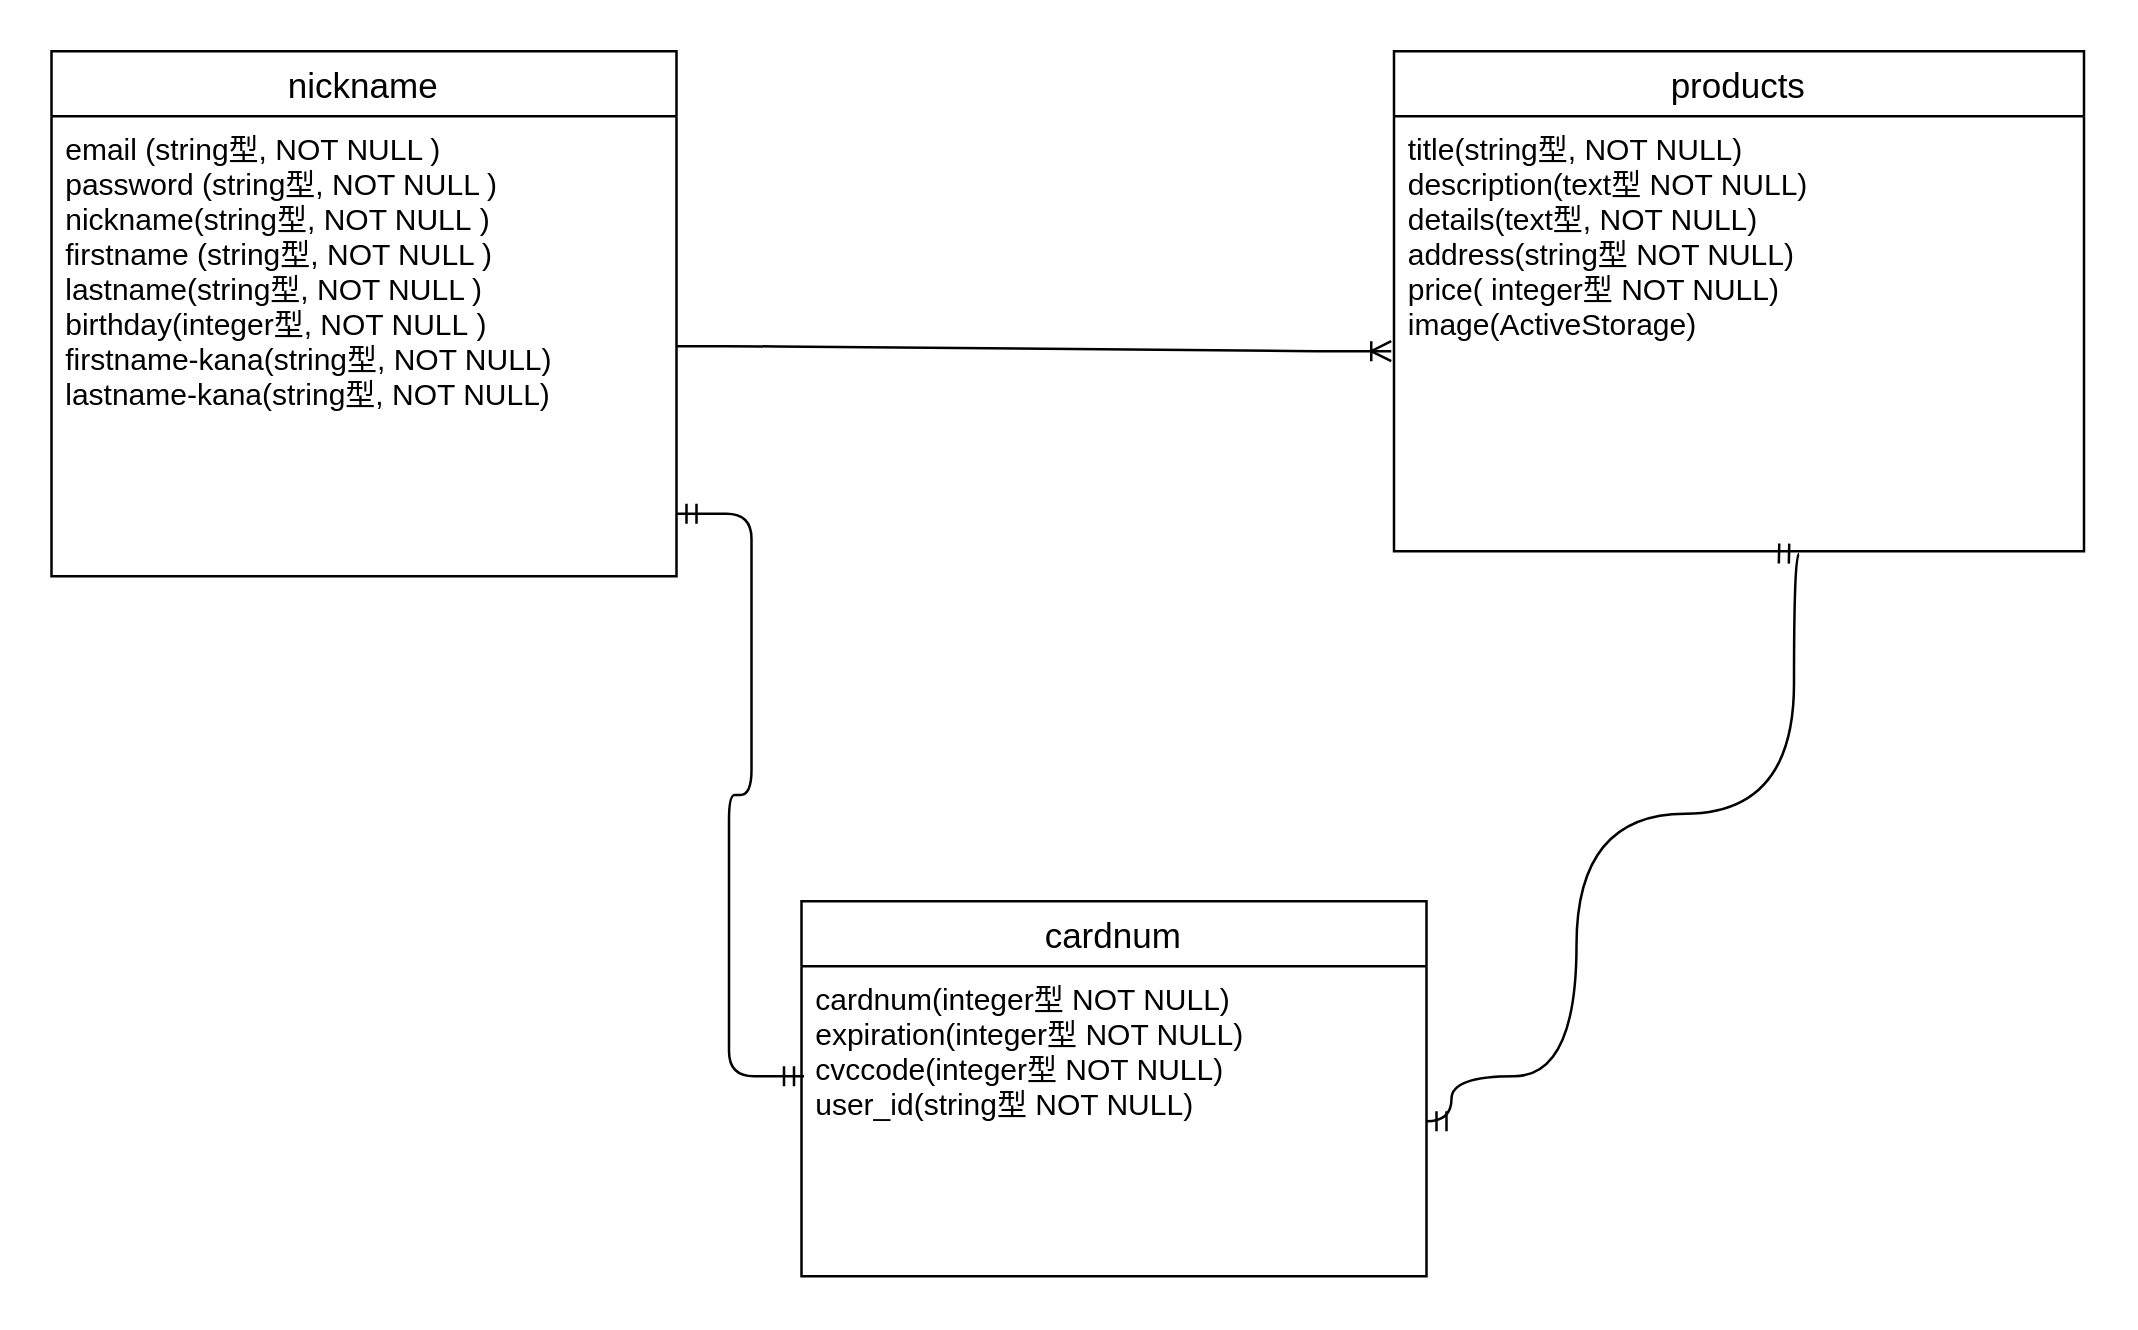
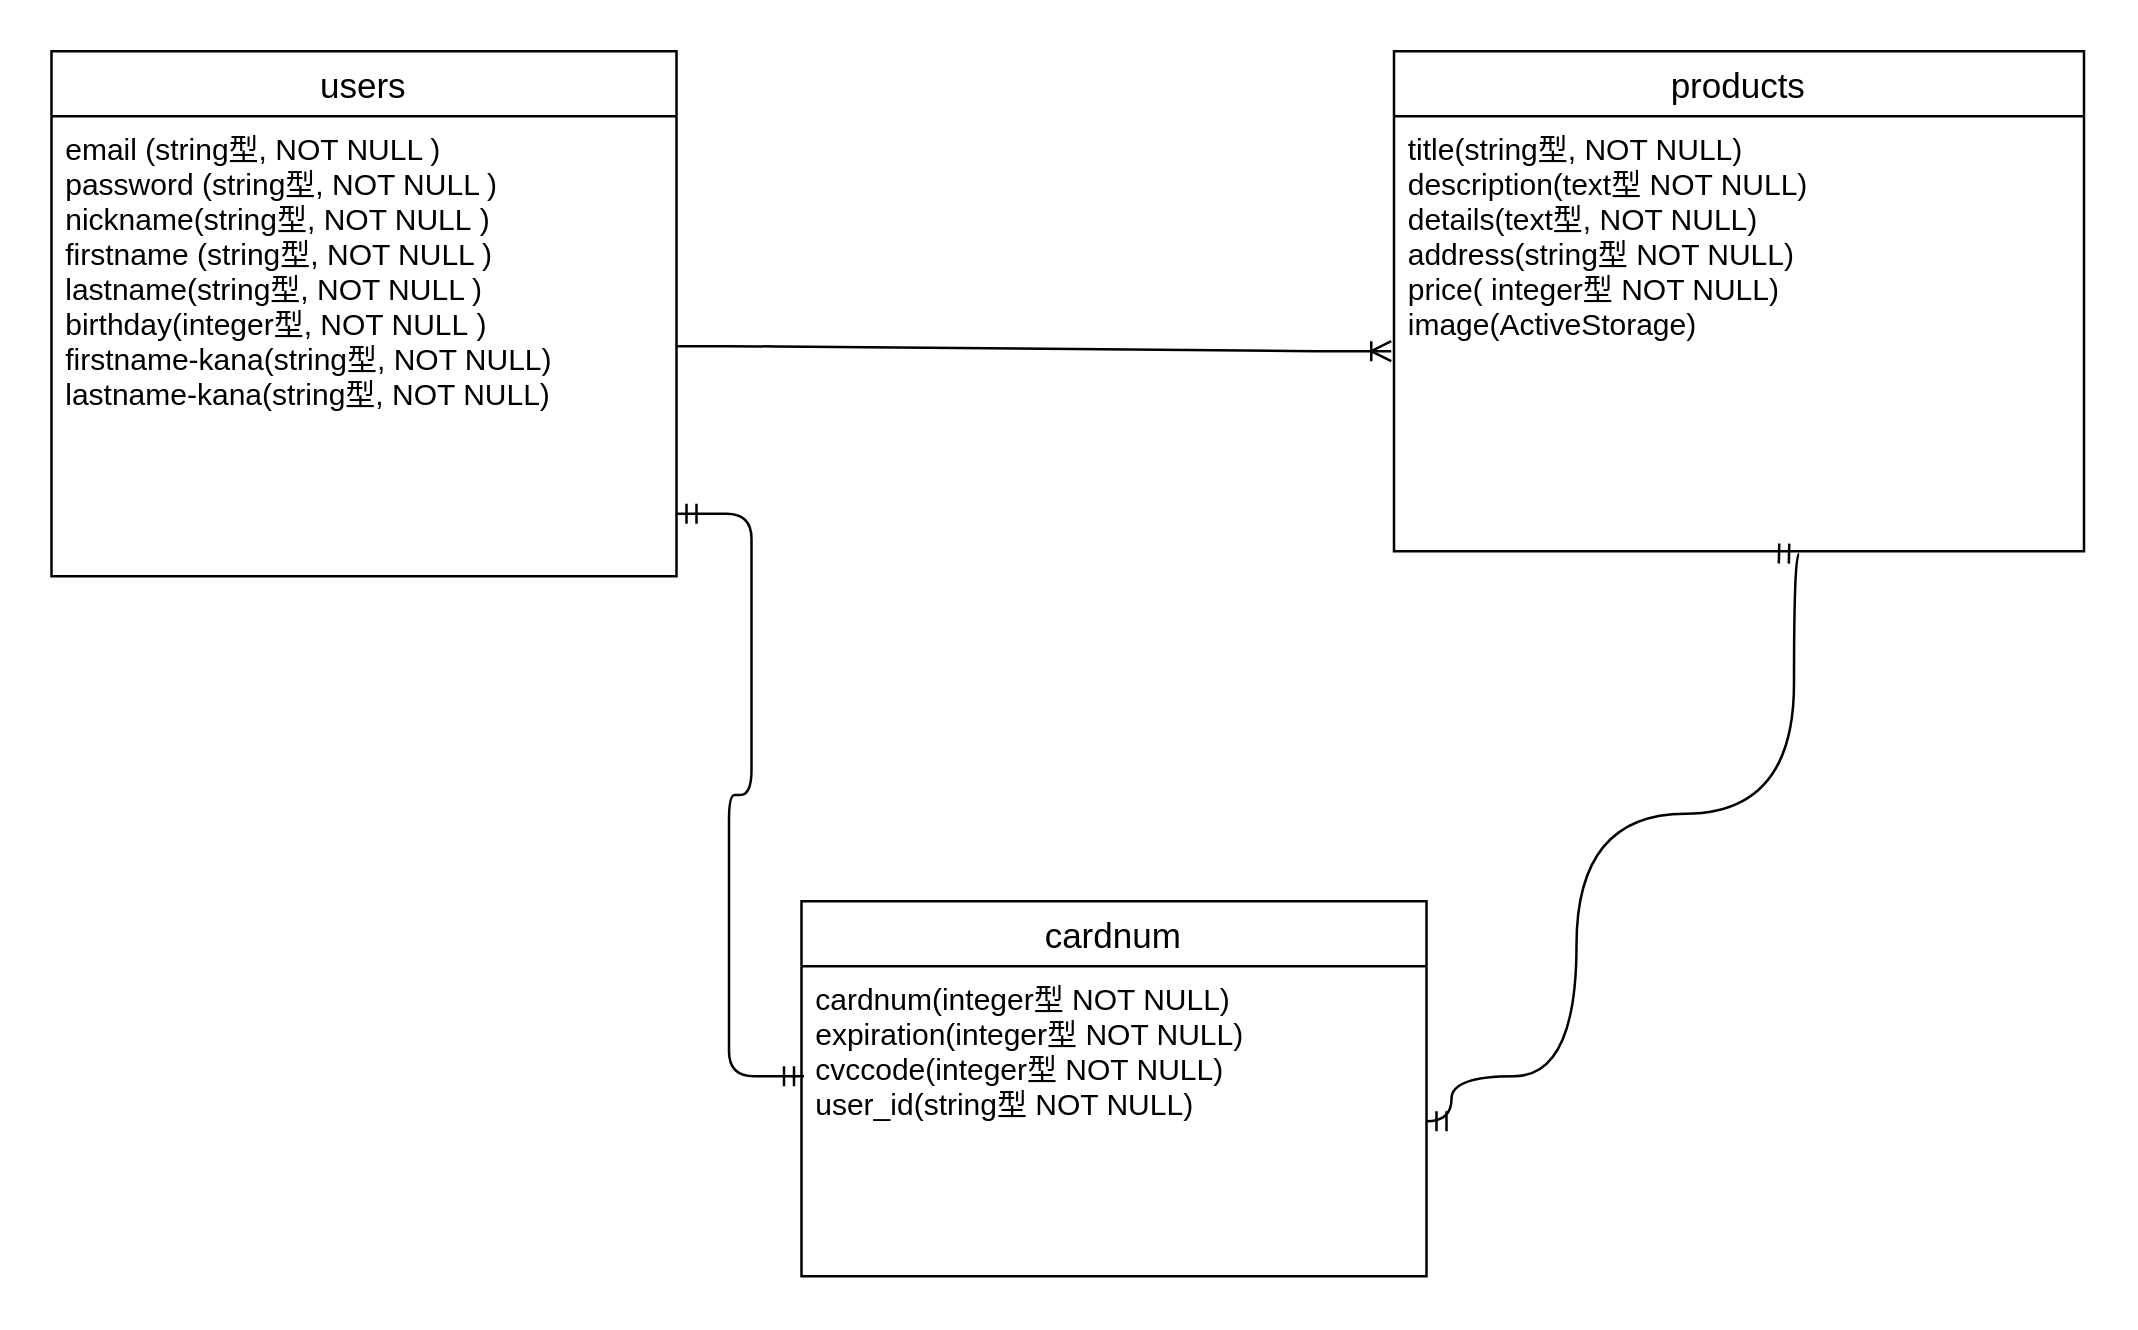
(363, 86) -> (363, 86)
